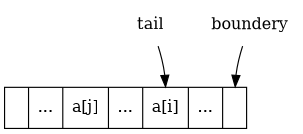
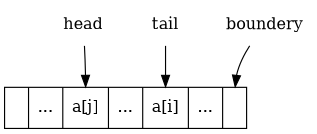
none -> (83, 25)
